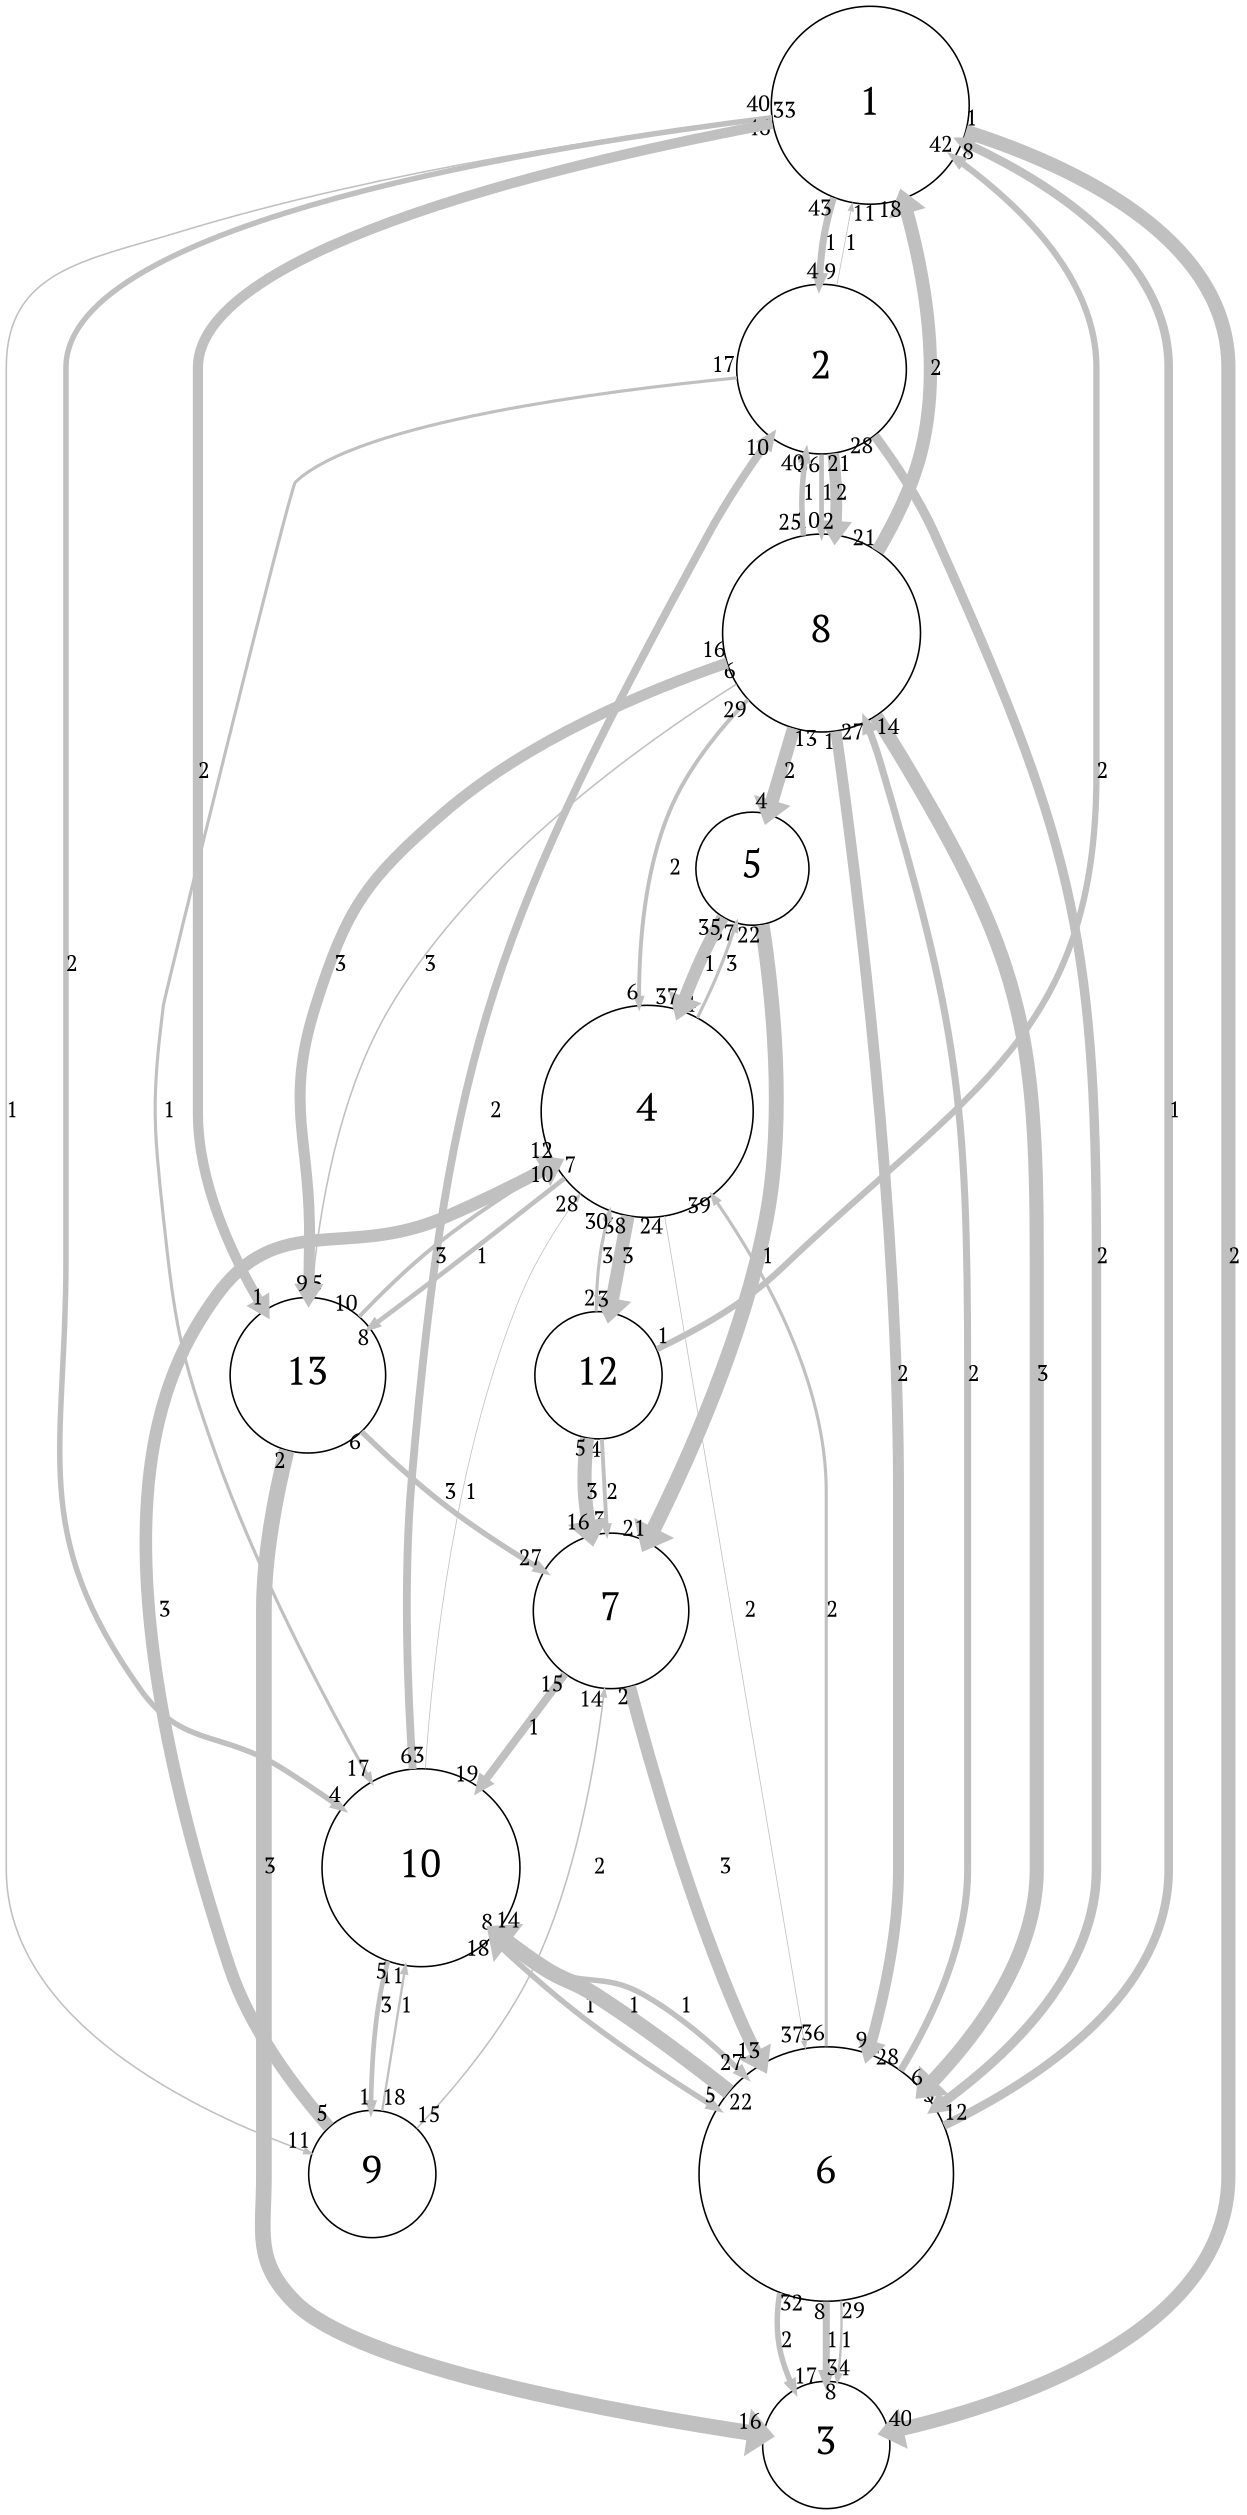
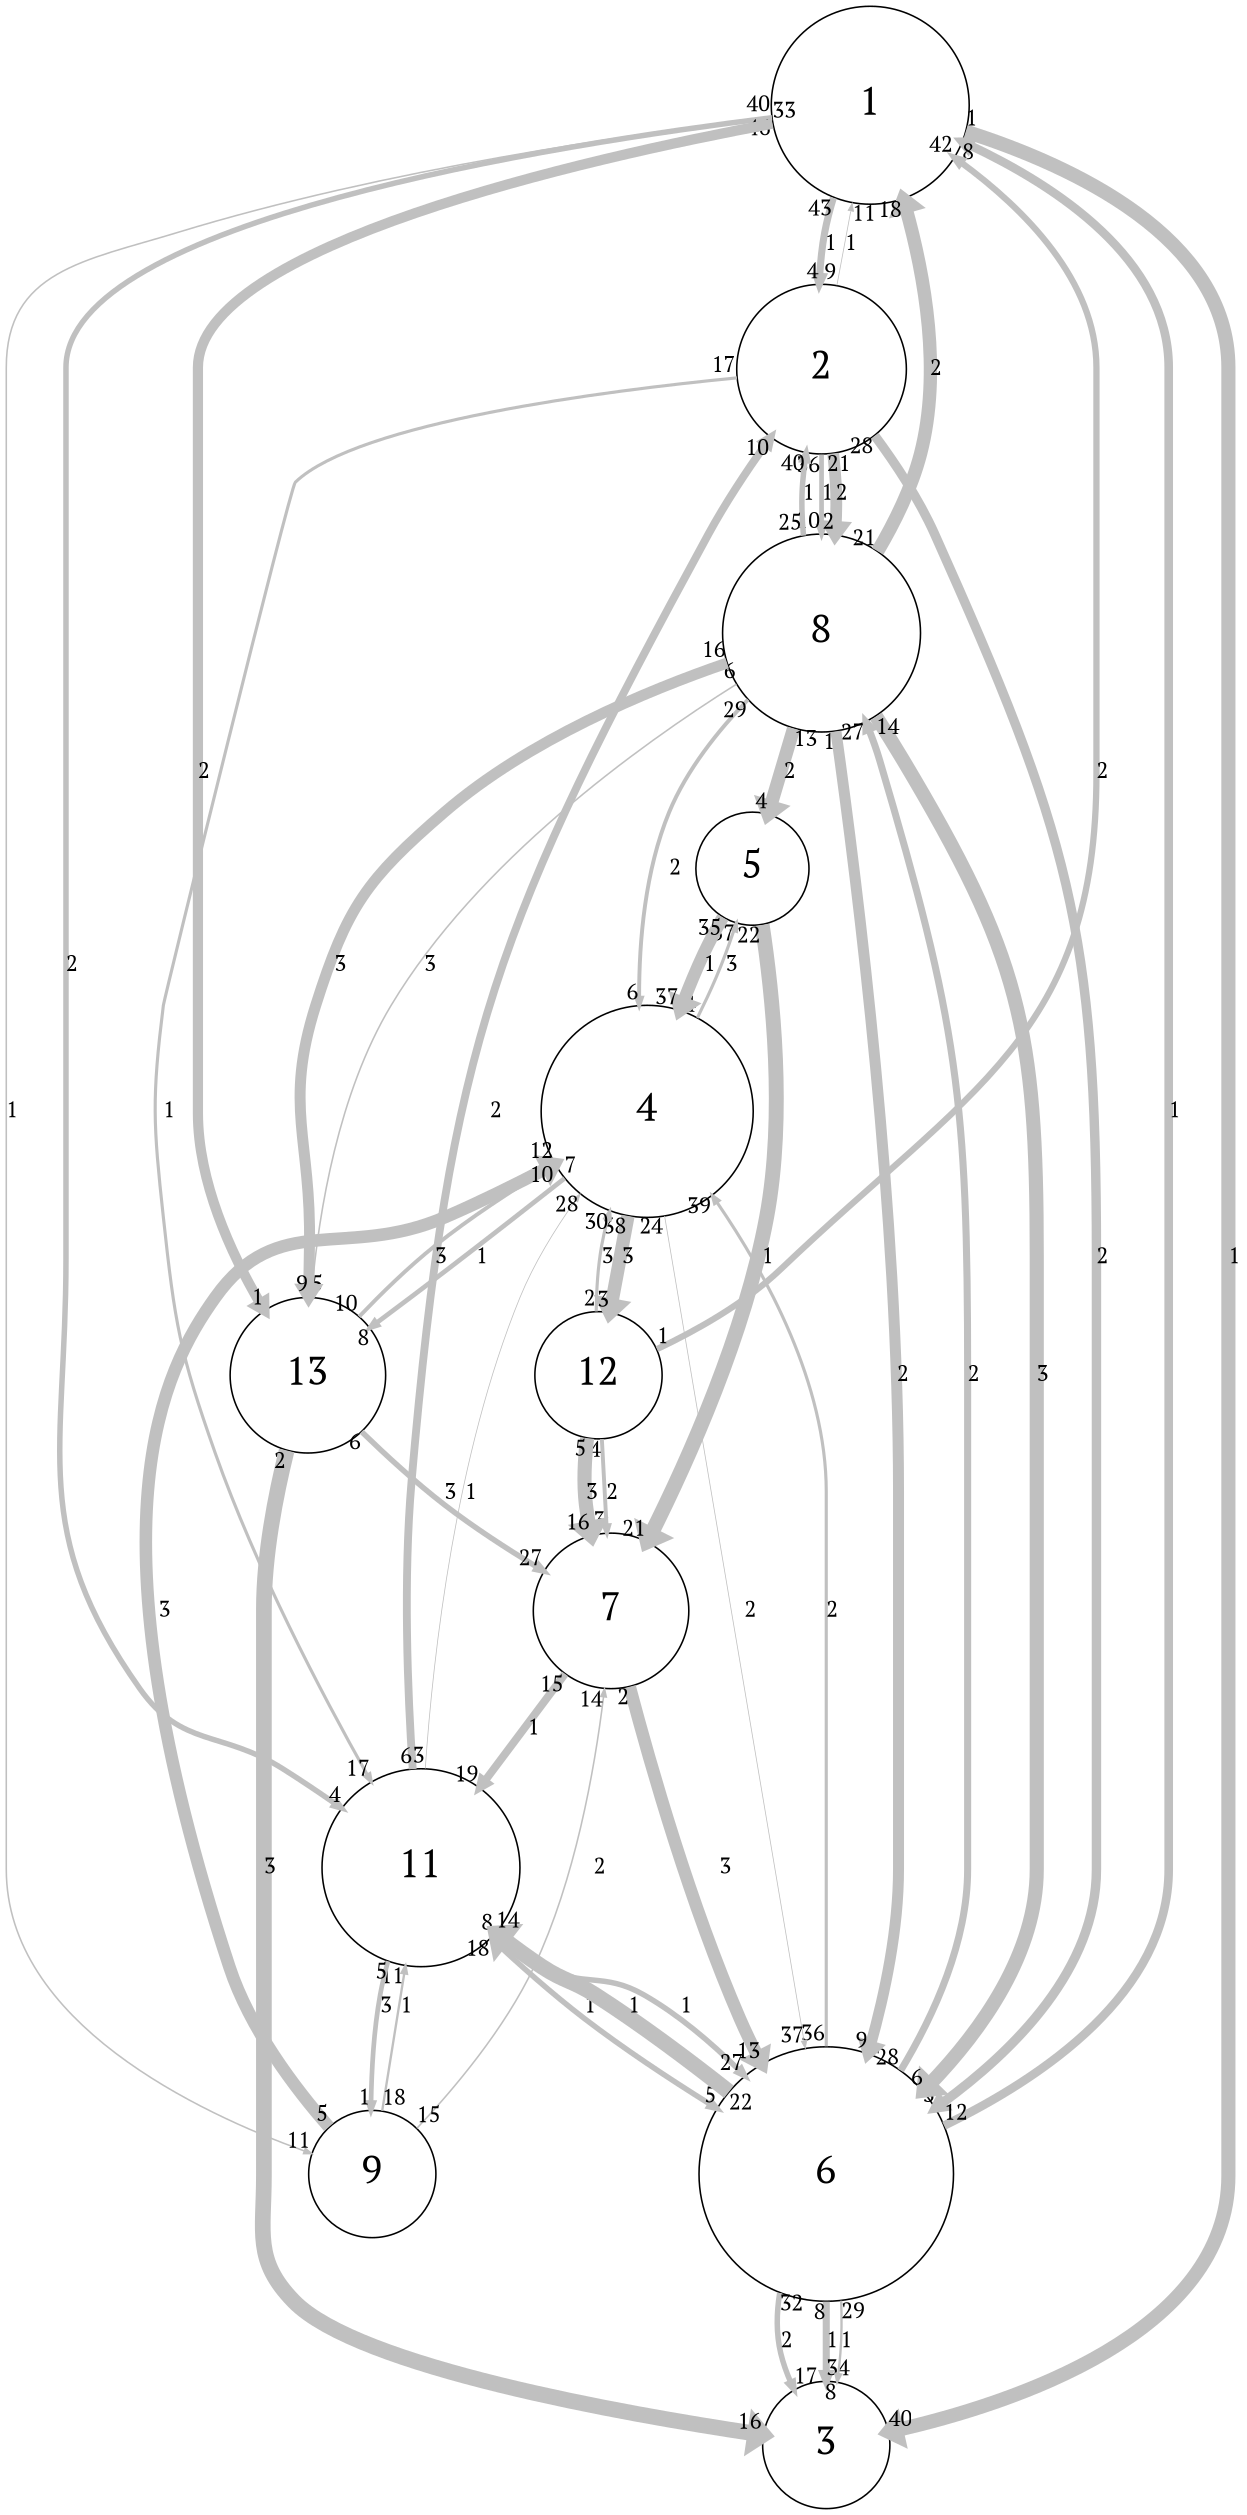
(1235, 1257) -> (1235, 1257)
(421, 1868) -> (421, 1868)
